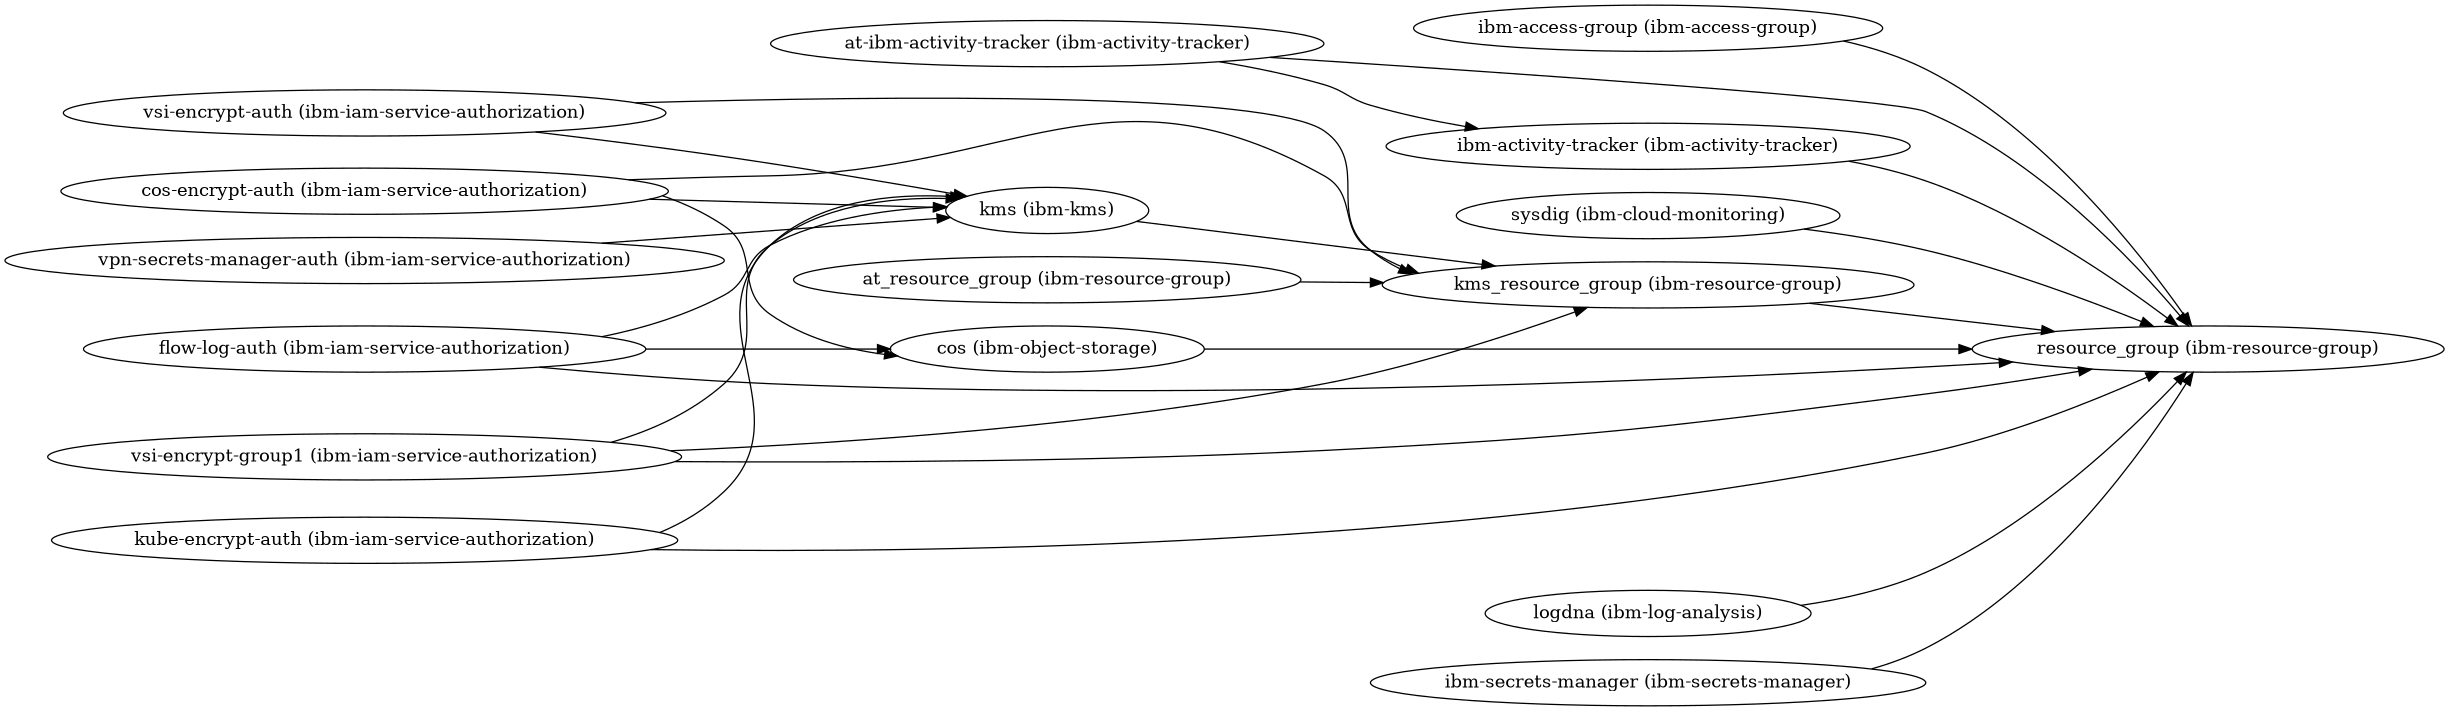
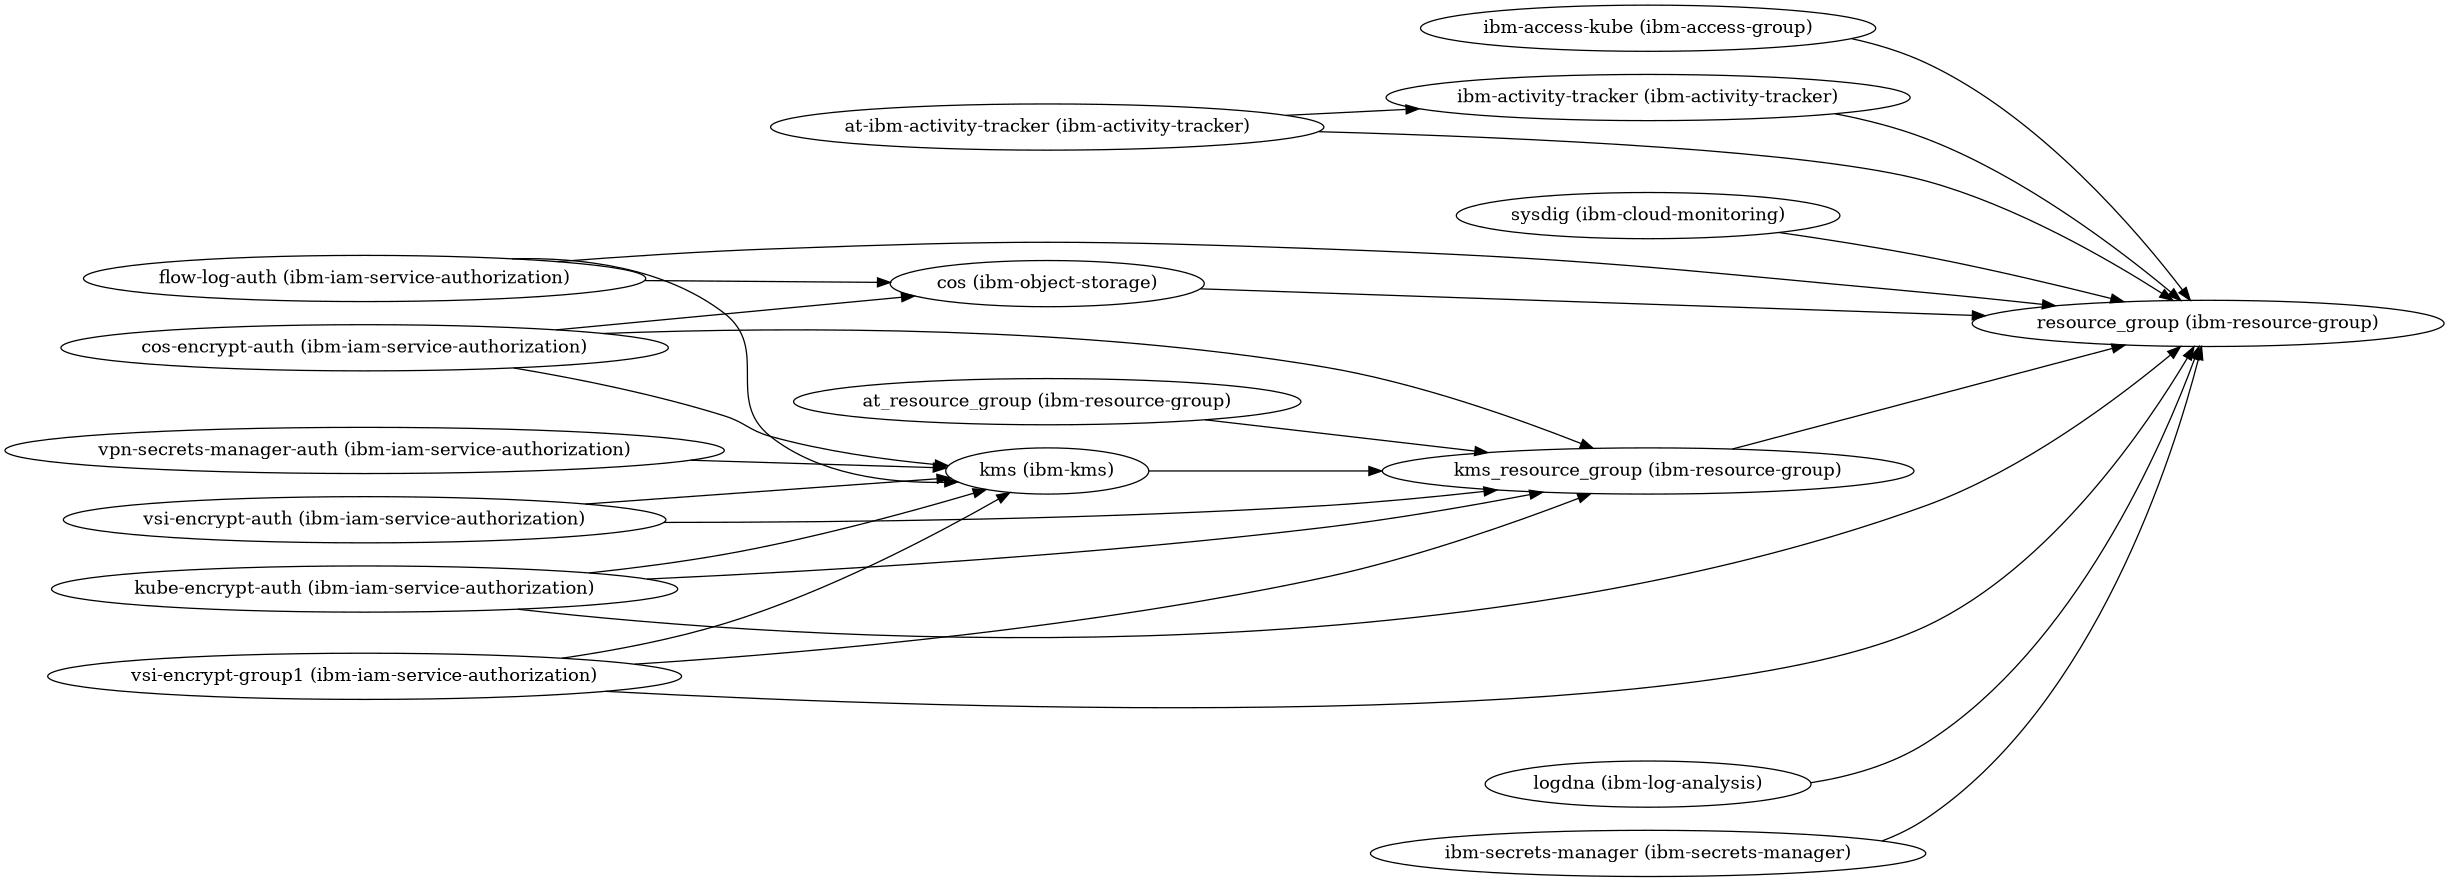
(1648, 28) -> (1648, 28)
none -> (1090, 551)
